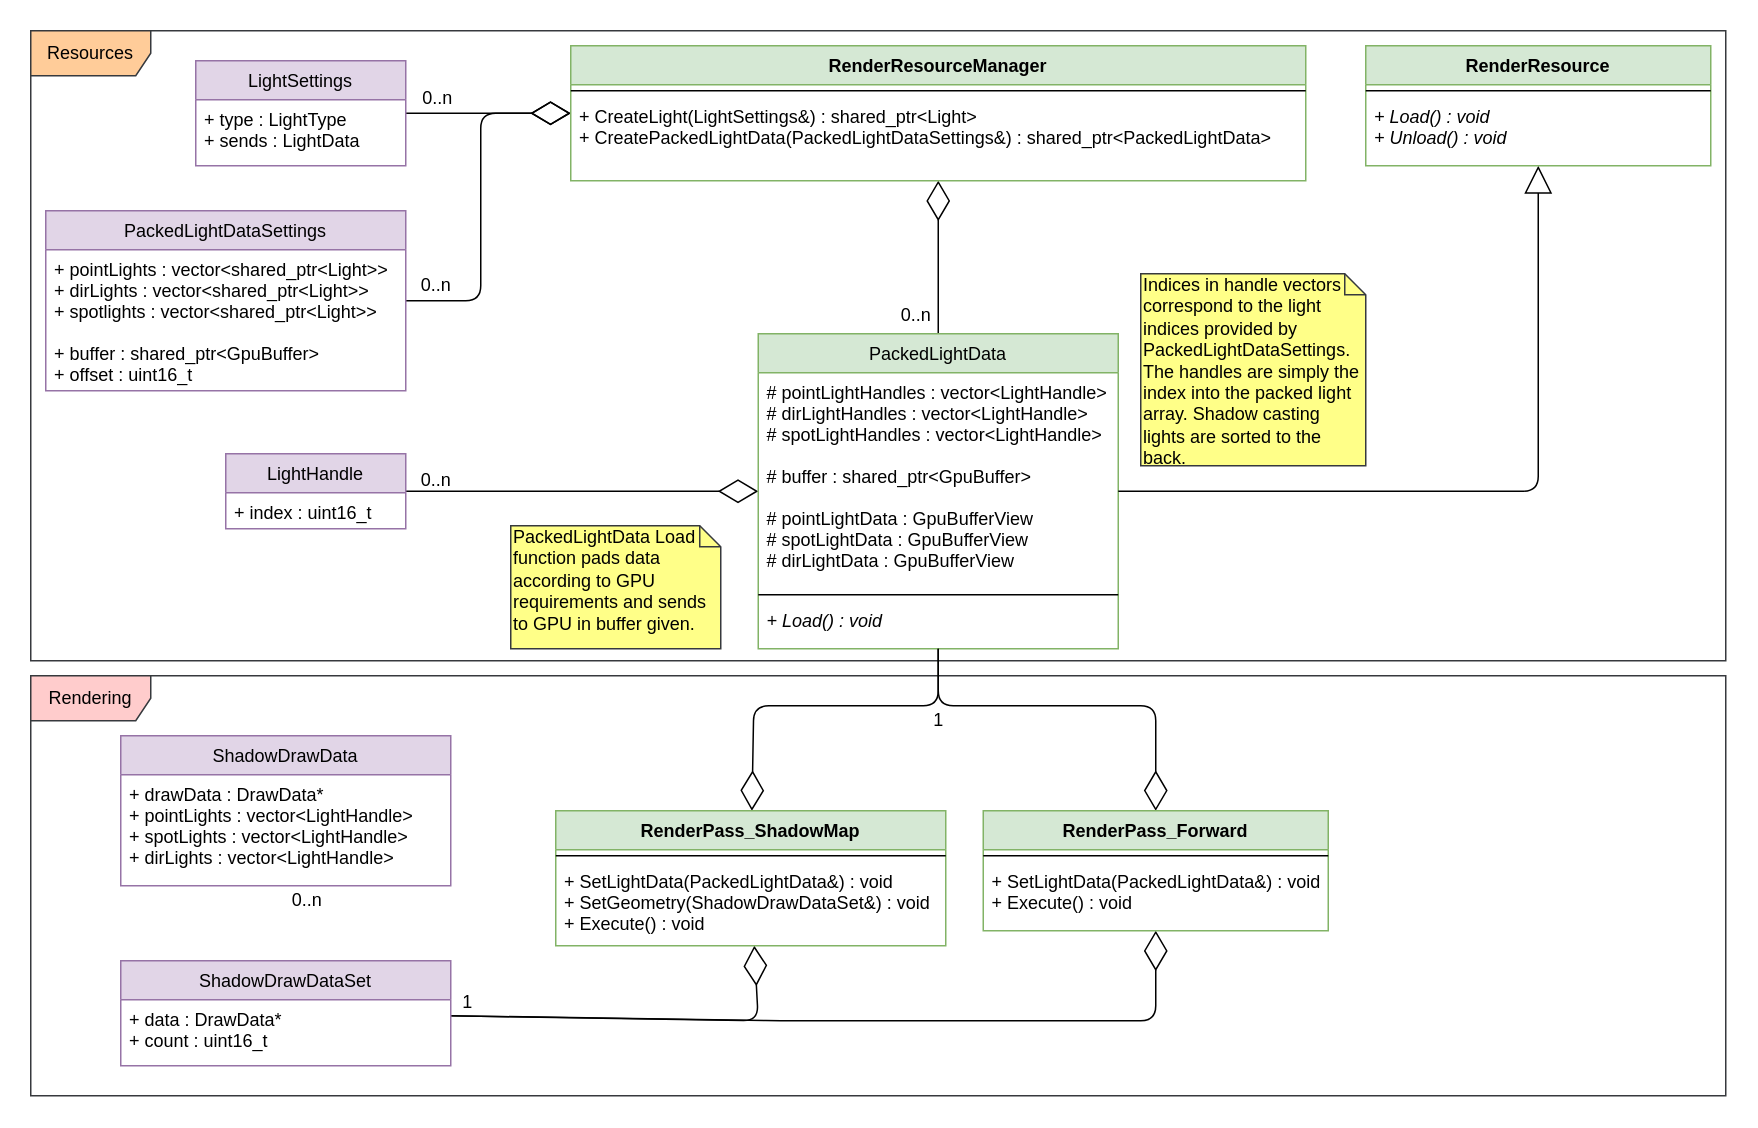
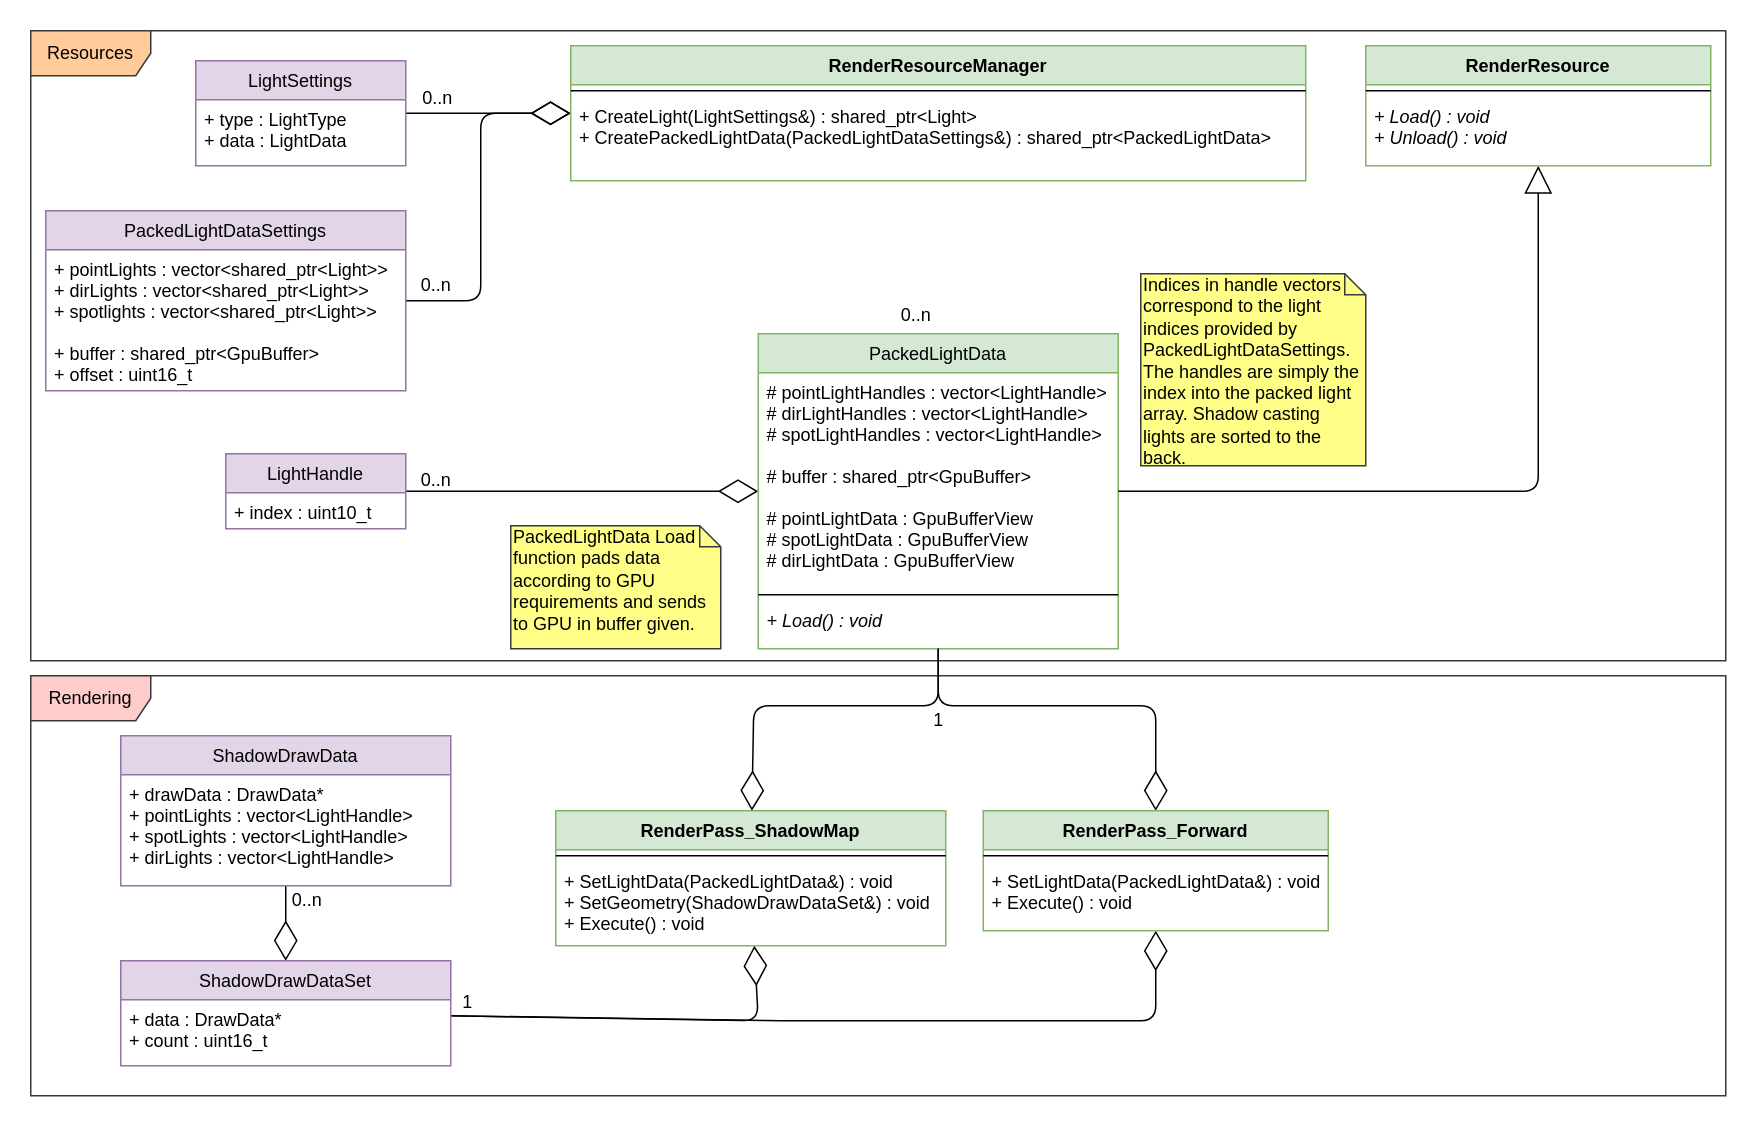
(283, 120) -> (283, 120)
(938, 277) -> none
(311, 513) -> (311, 513)
none -> (286, 905)
